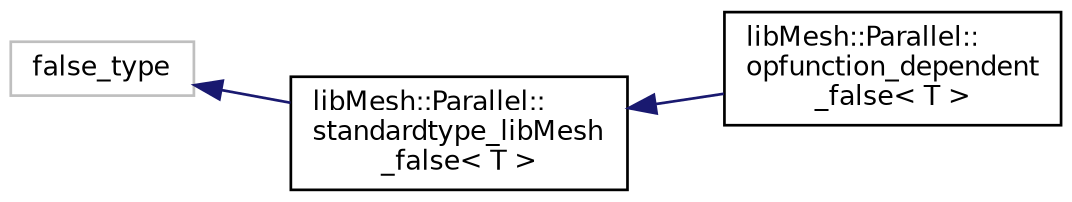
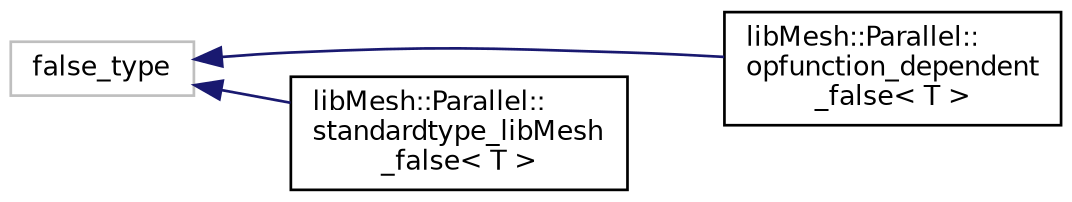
(690, 99) -> (473, 49)
